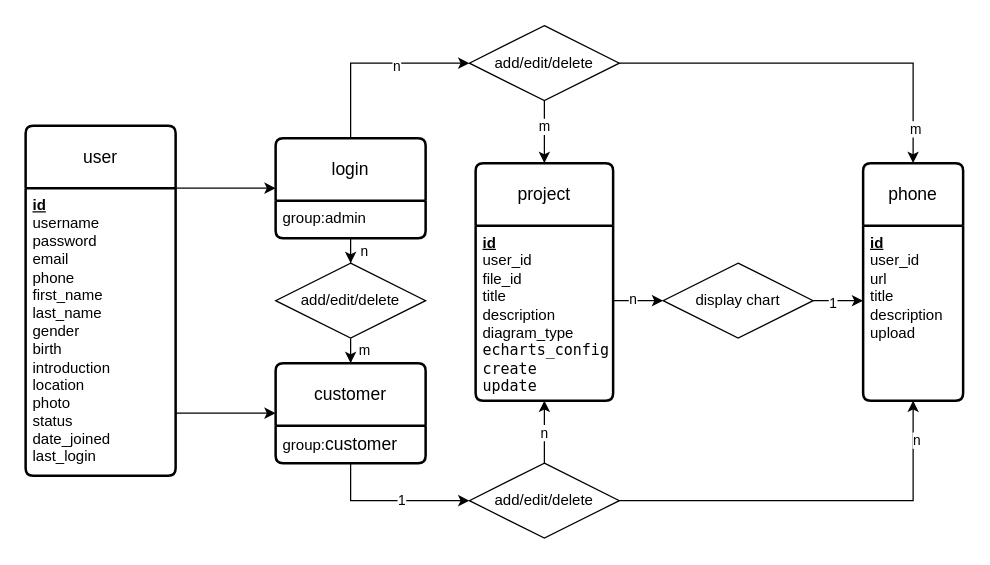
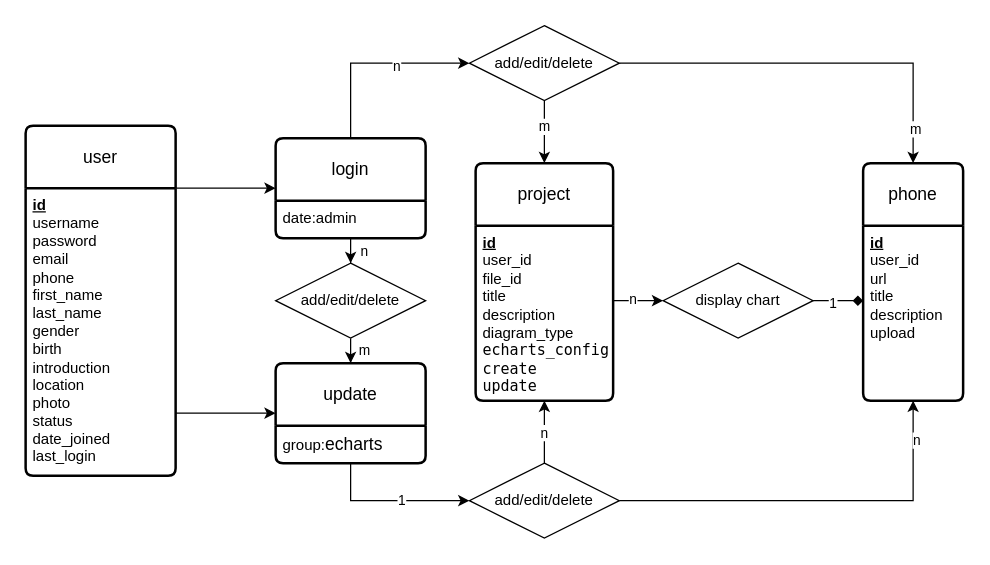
(325, 218) -> (321, 218)
(853, 301) -> (852, 301)
(351, 394) -> (351, 394)
(340, 443) -> (336, 443)
